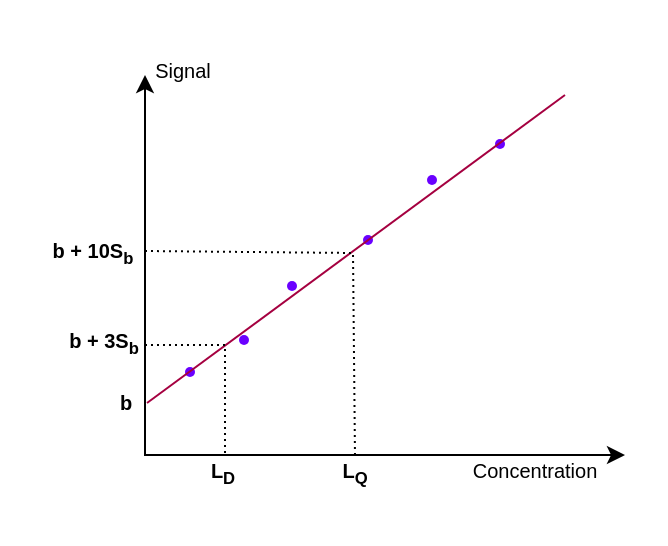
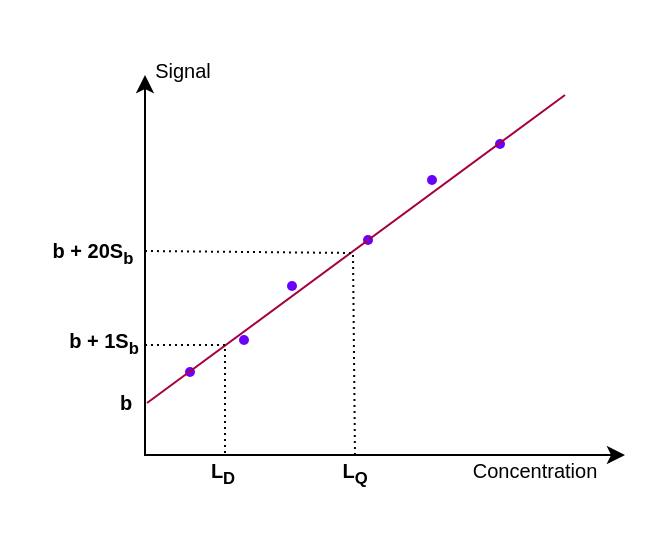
(94, 253) -> (94, 253)
(105, 343) -> (105, 343)
